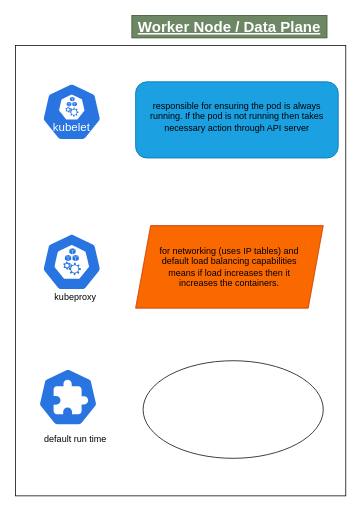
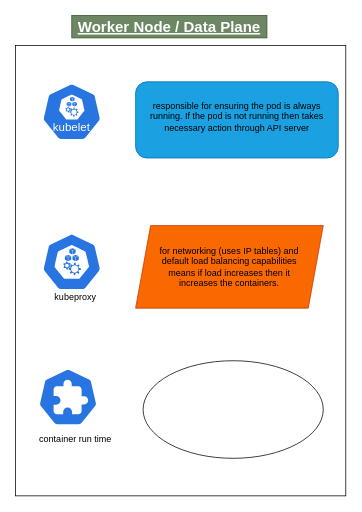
(229, 27) -> (169, 27)
(75, 439) -> (75, 439)
